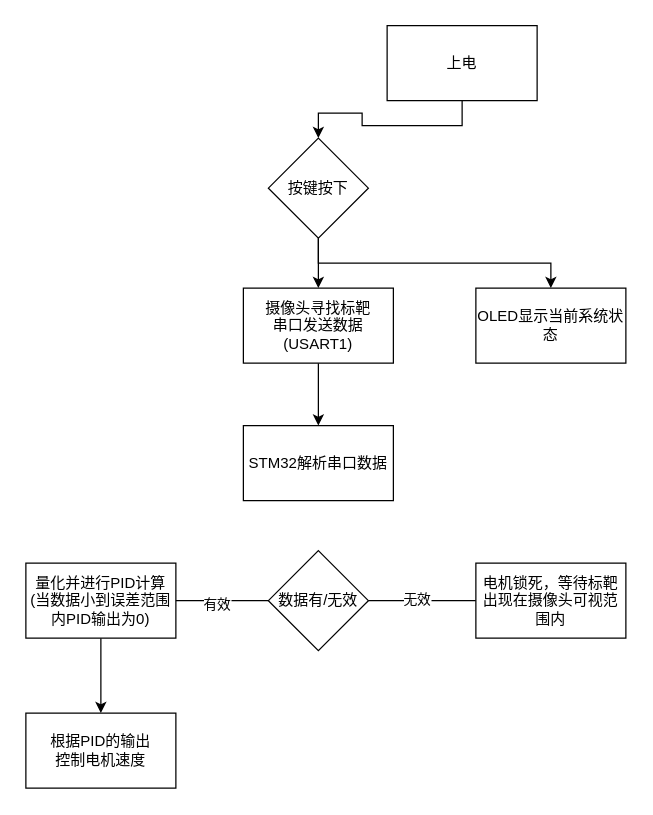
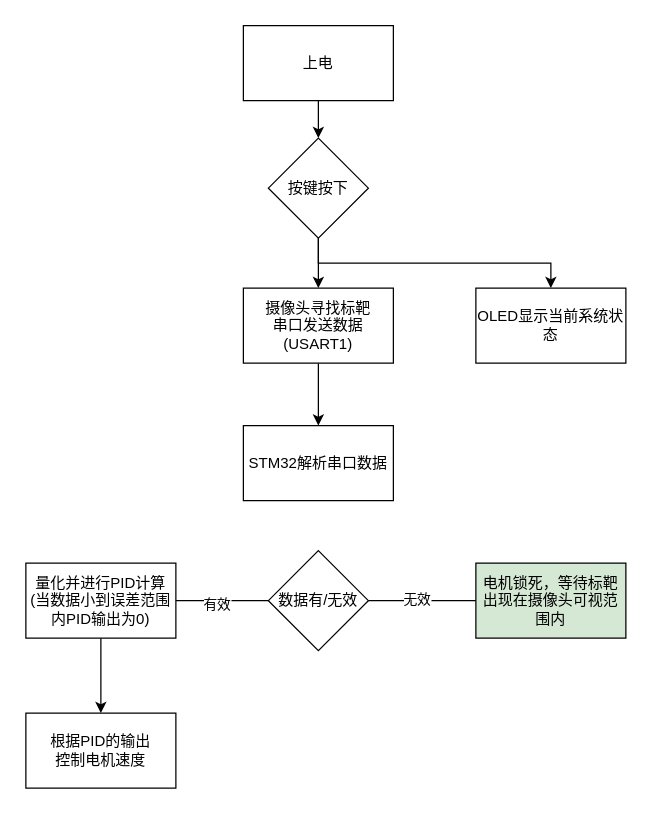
(462, 63) -> (318, 63)
(551, 601) -> (551, 601)
